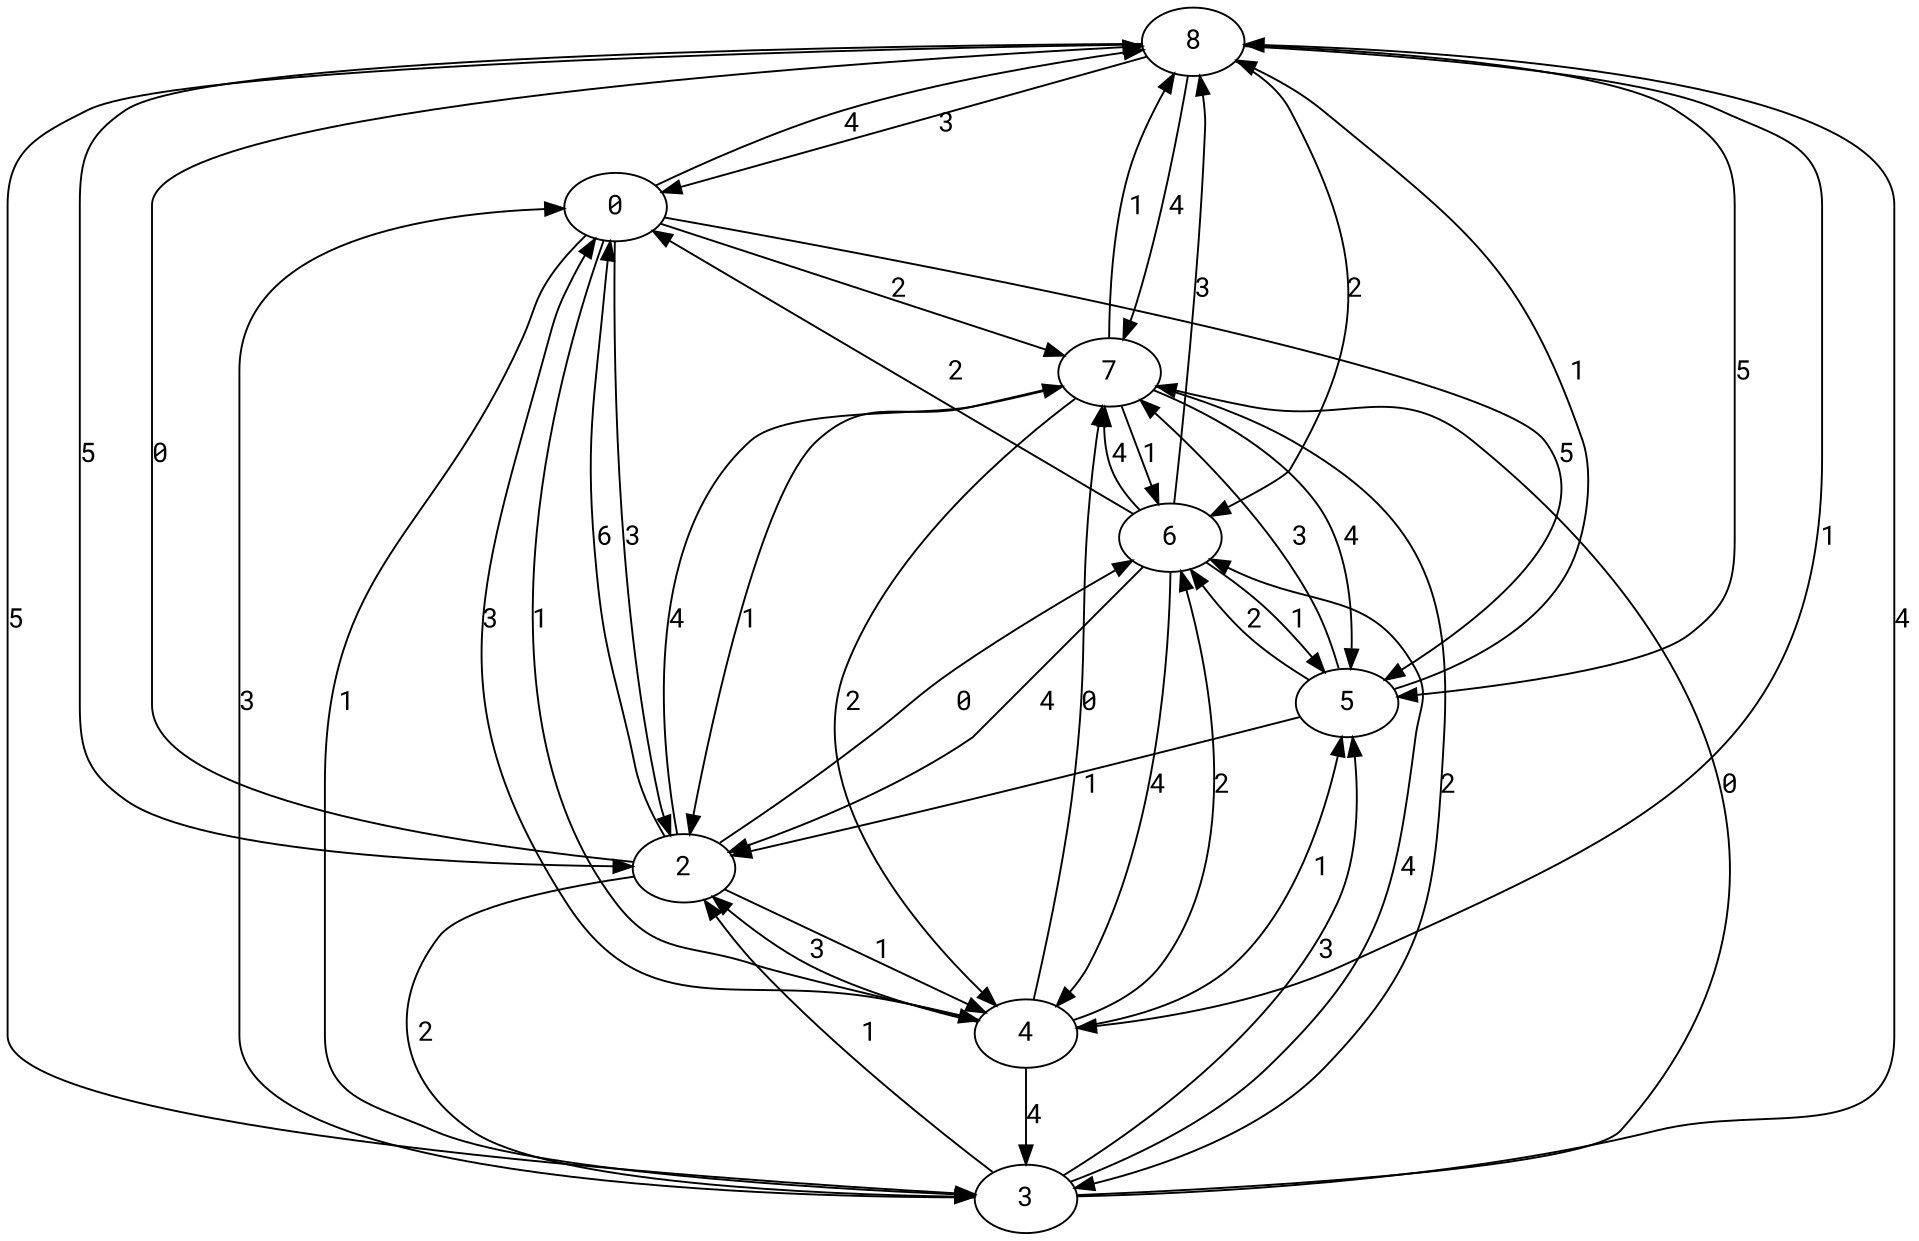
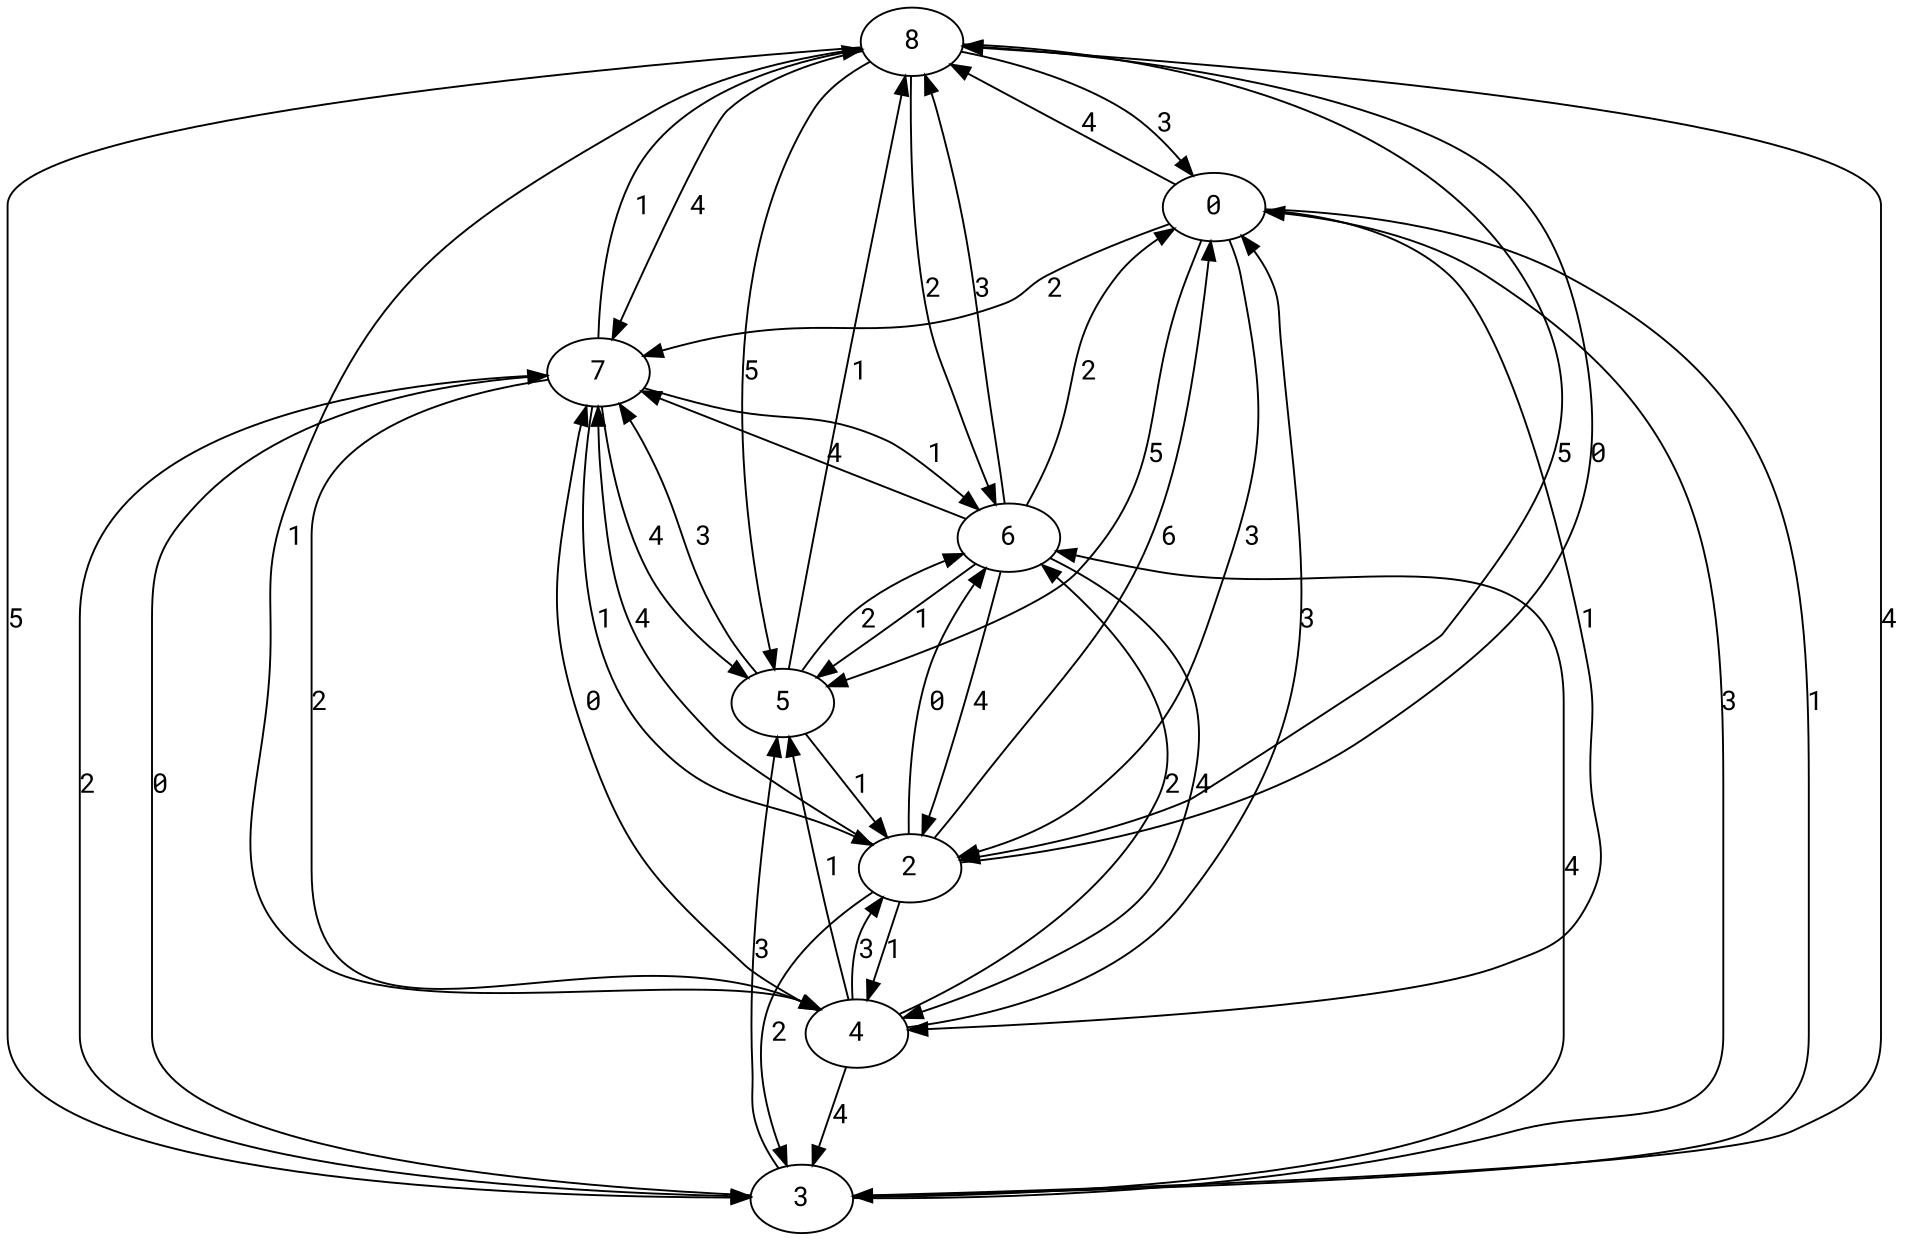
(846, 1052) -> none
